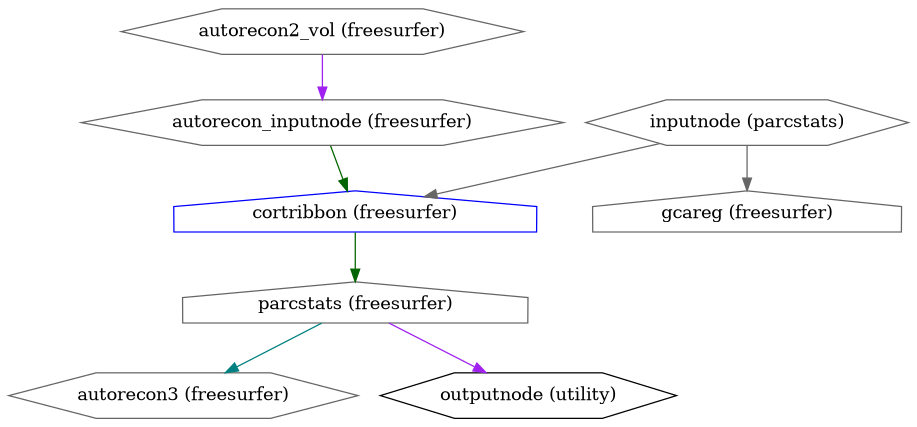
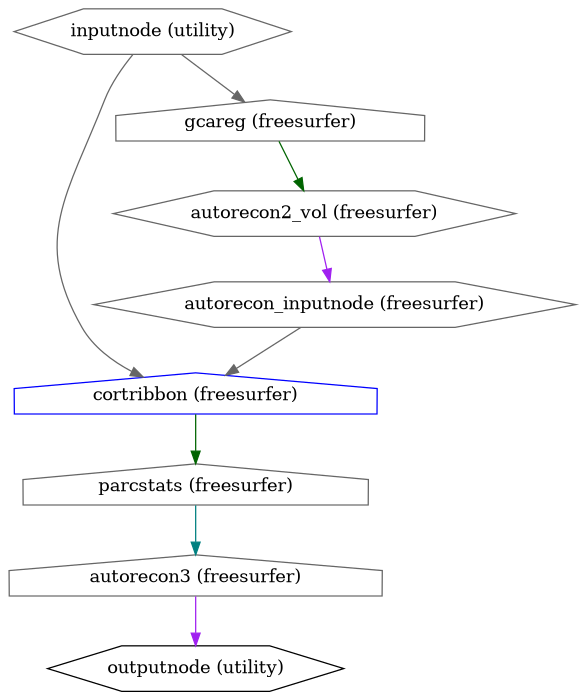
(747, 123) -> (153, 32)
none -> (289, 160)
(337, 163) -> (269, 348)
(432, 345) -> (196, 615)
(183, 396) -> (196, 578)
